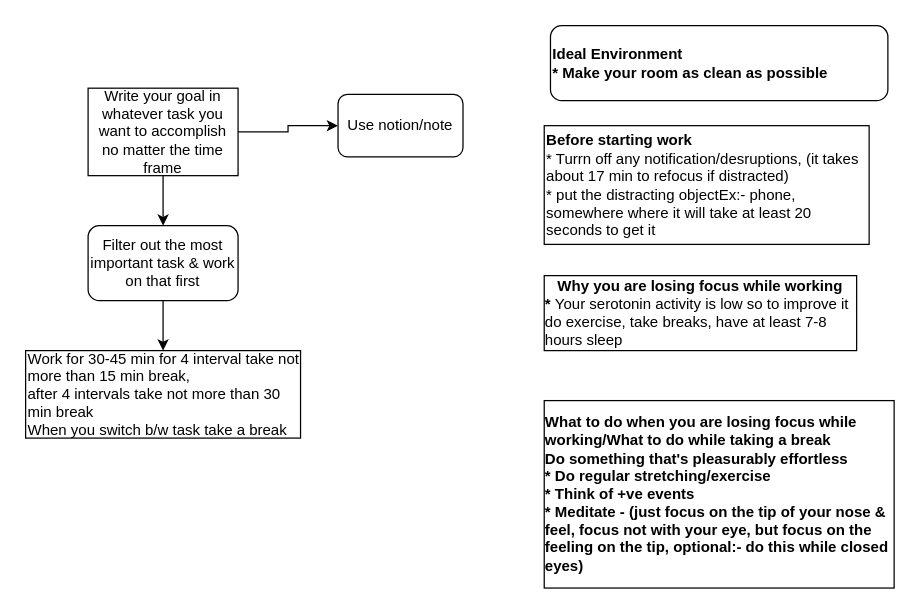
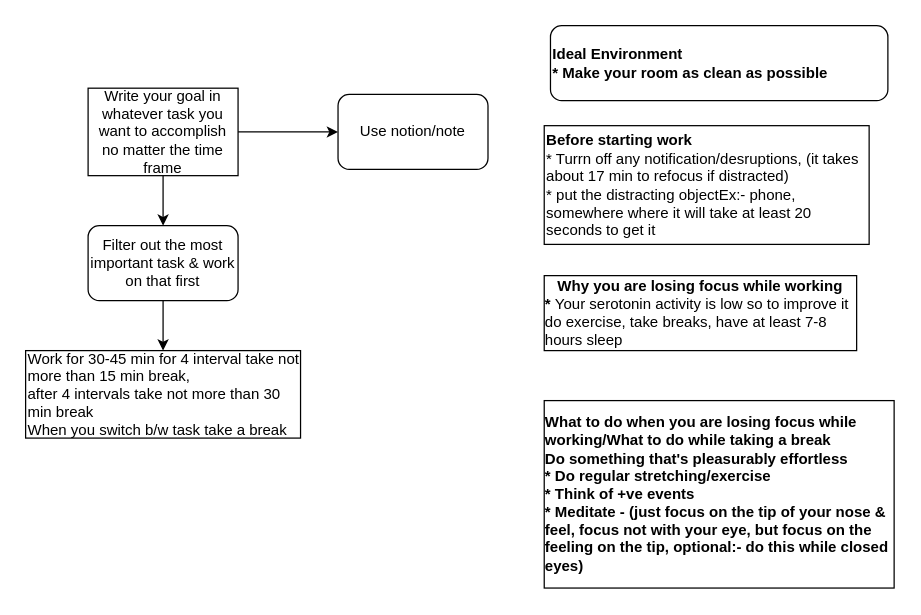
(401, 126) -> (413, 132)
